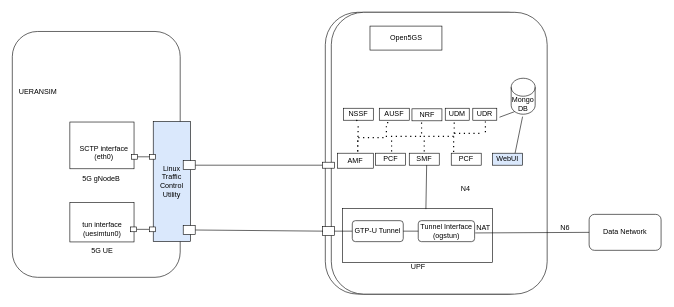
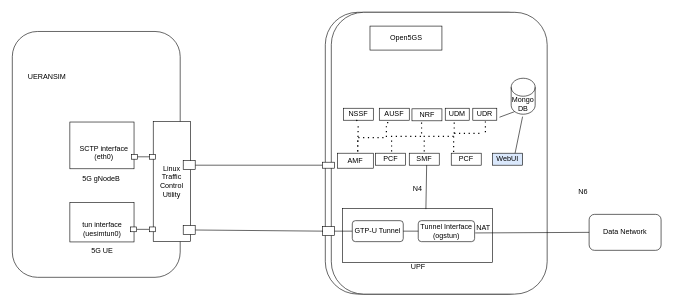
(38, 92) -> (47, 77)
(172, 182) -> (172, 182)
(466, 189) -> (418, 189)
(566, 228) -> (584, 192)
